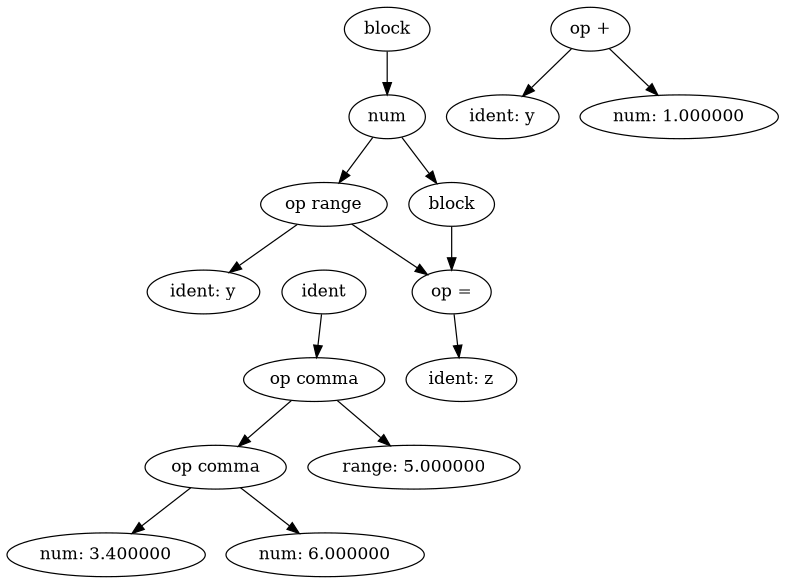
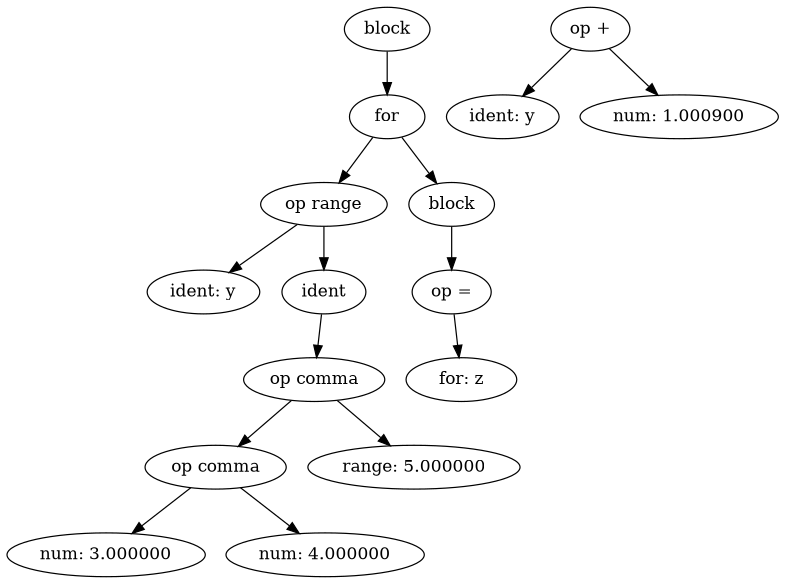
(387, 117) -> (387, 117)
(679, 117) -> (679, 117)
(384, 246) -> (324, 242)
(461, 380) -> (461, 380)
(106, 555) -> (106, 555)
(325, 555) -> (325, 555)
